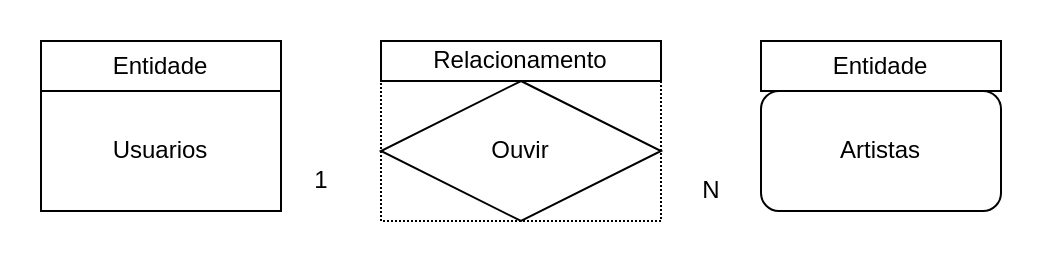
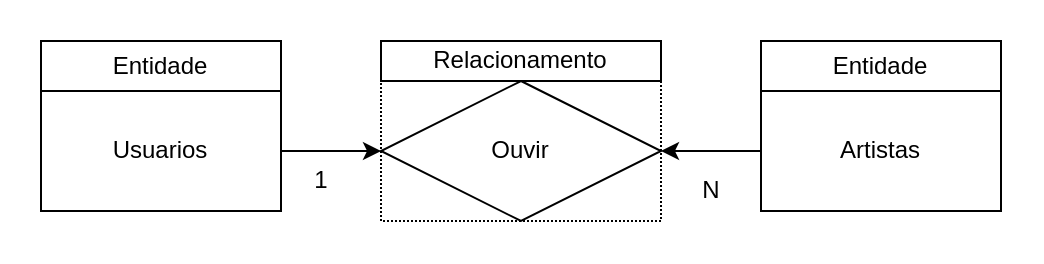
none -> (324, 151)
none -> (718, 151)
(881, 151) -> (881, 151)
